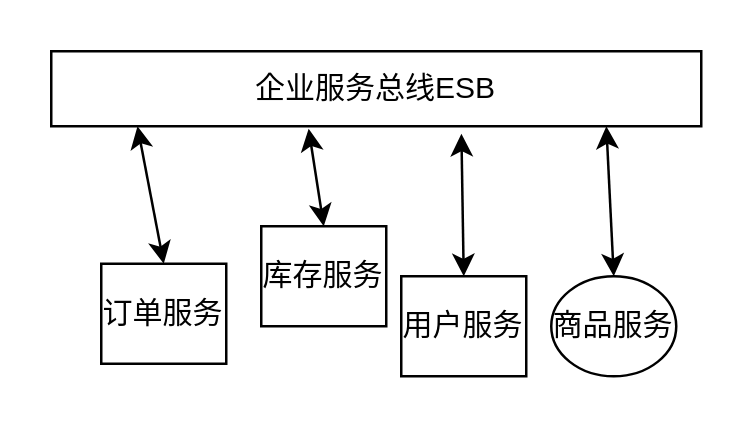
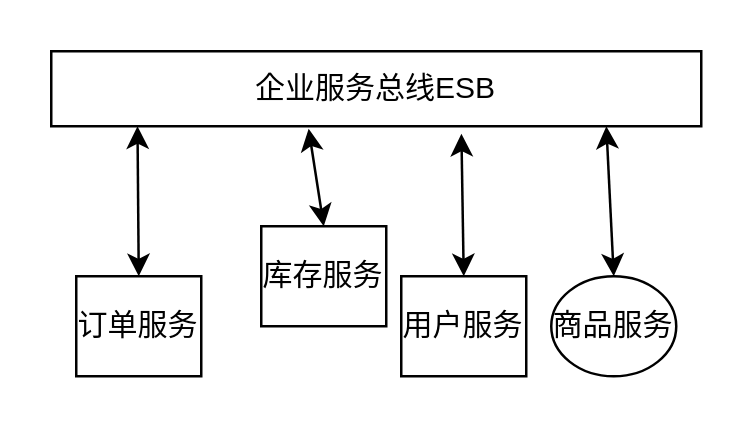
(164, 314) -> (139, 326)
